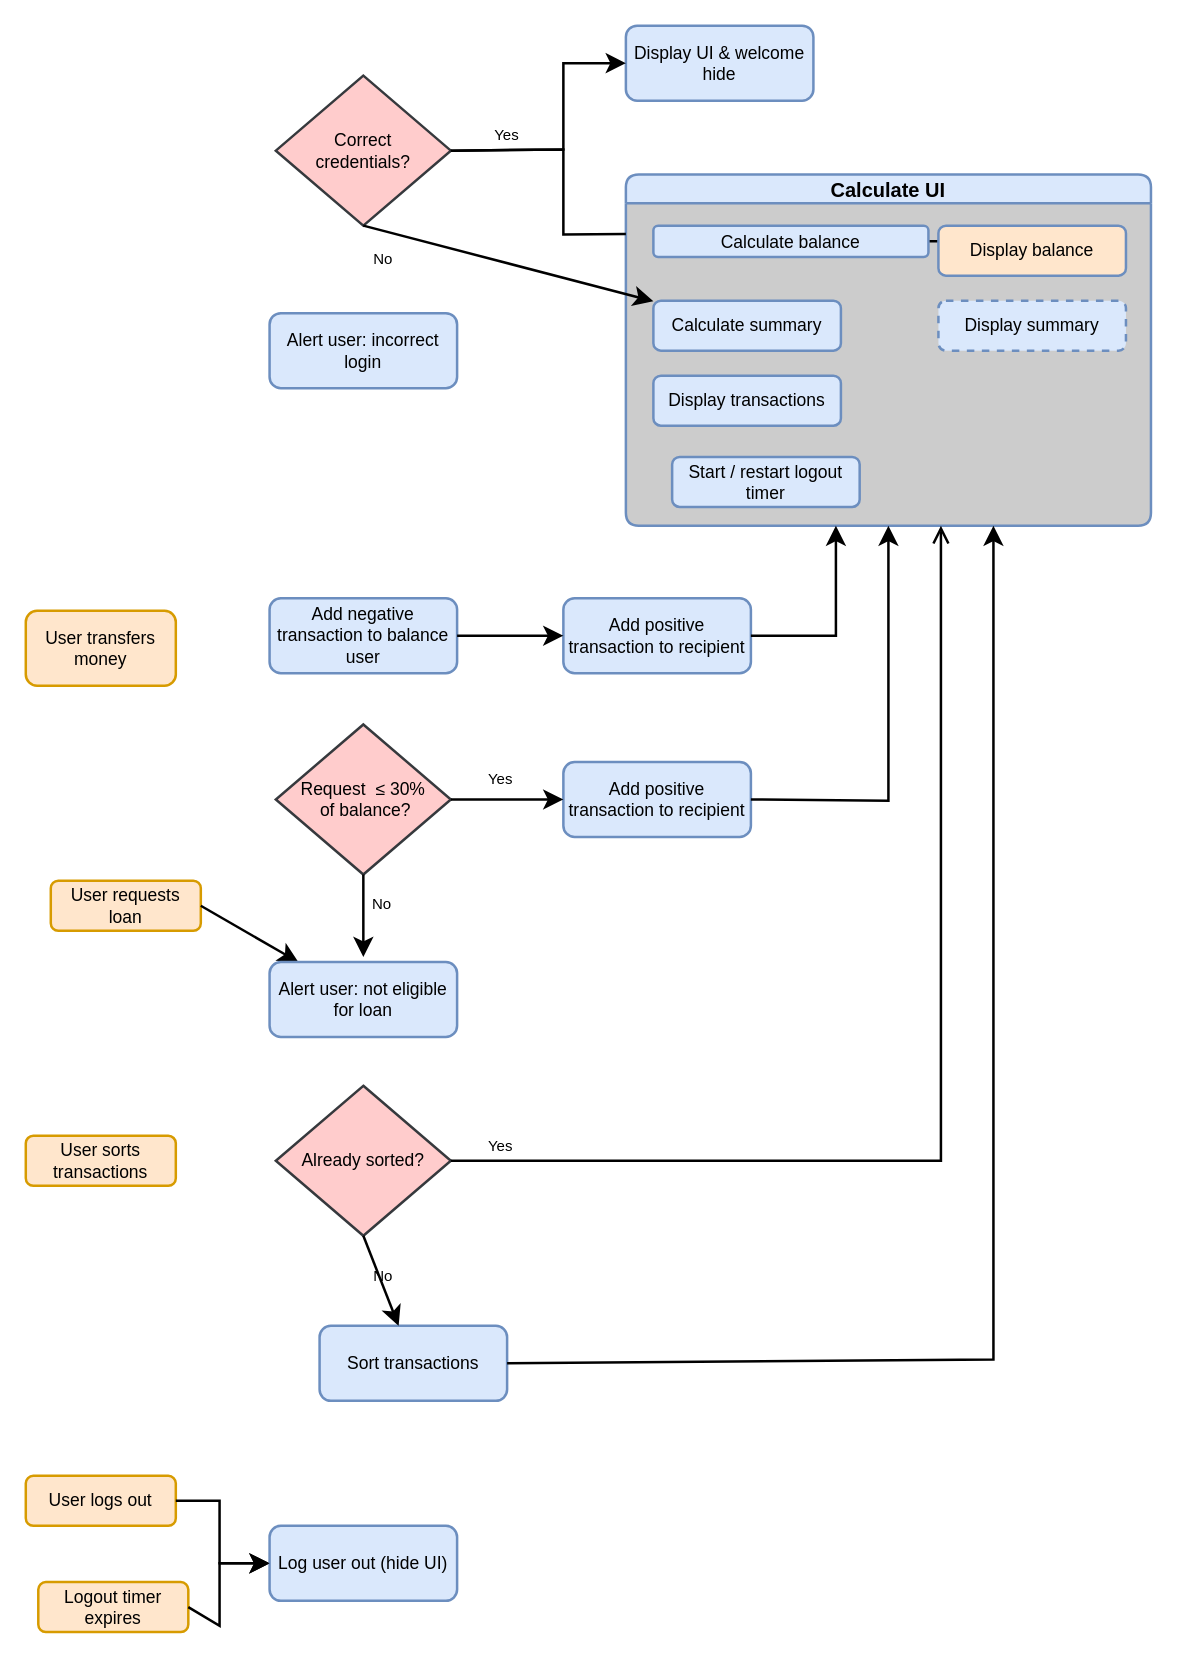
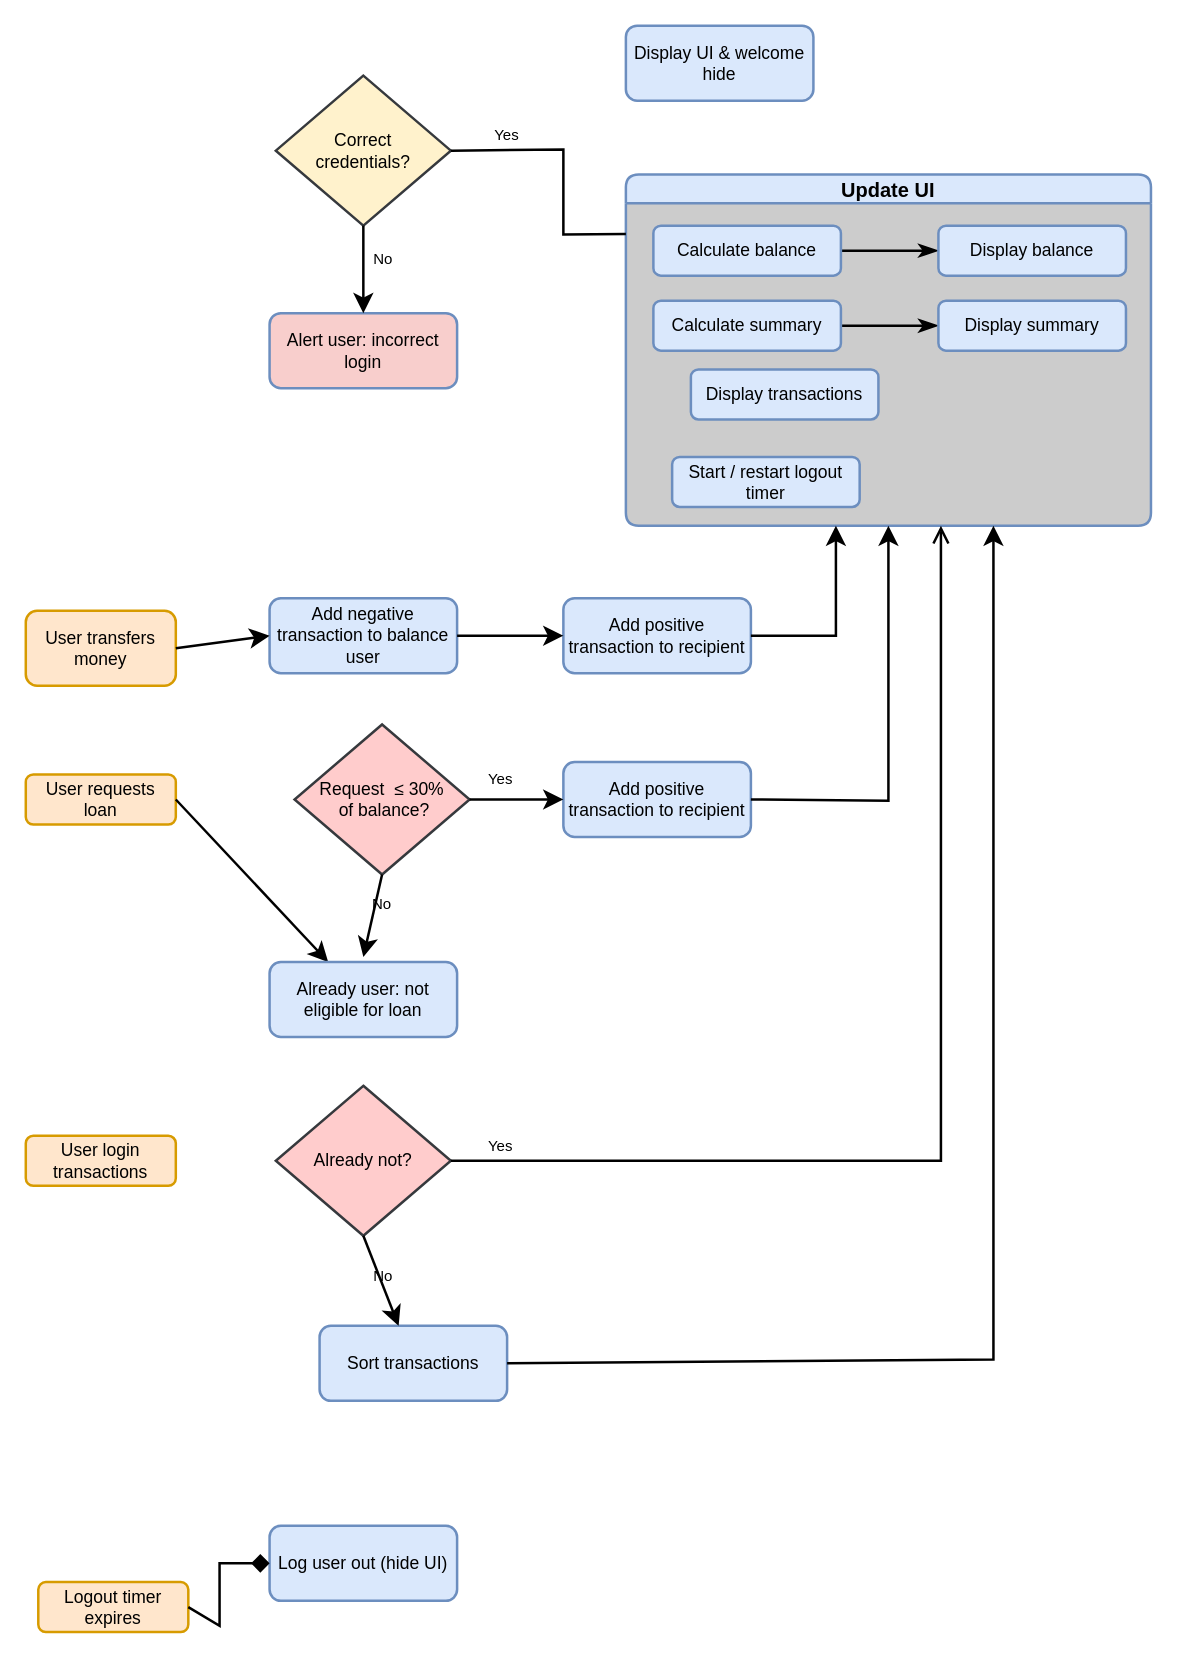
(563, 81) -> none
(363, 151) -> (363, 151)
(888, 190) -> (888, 190)
(791, 241) -> (747, 251)
(1032, 251) -> (1032, 251)
(501, 262) -> (363, 262)
none -> (882, 326)
(1032, 326) -> (1032, 326)
(363, 351) -> (363, 351)
(747, 401) -> (784, 394)
none -> (216, 643)
(363, 799) -> (382, 799)
(126, 906) -> (101, 799)
(363, 999) -> (363, 999)
(101, 1161) -> (101, 1161)
(363, 1161) -> (363, 1161)
(101, 1501) -> none
(219, 1509) -> none
(219, 1566) -> (219, 1566)
